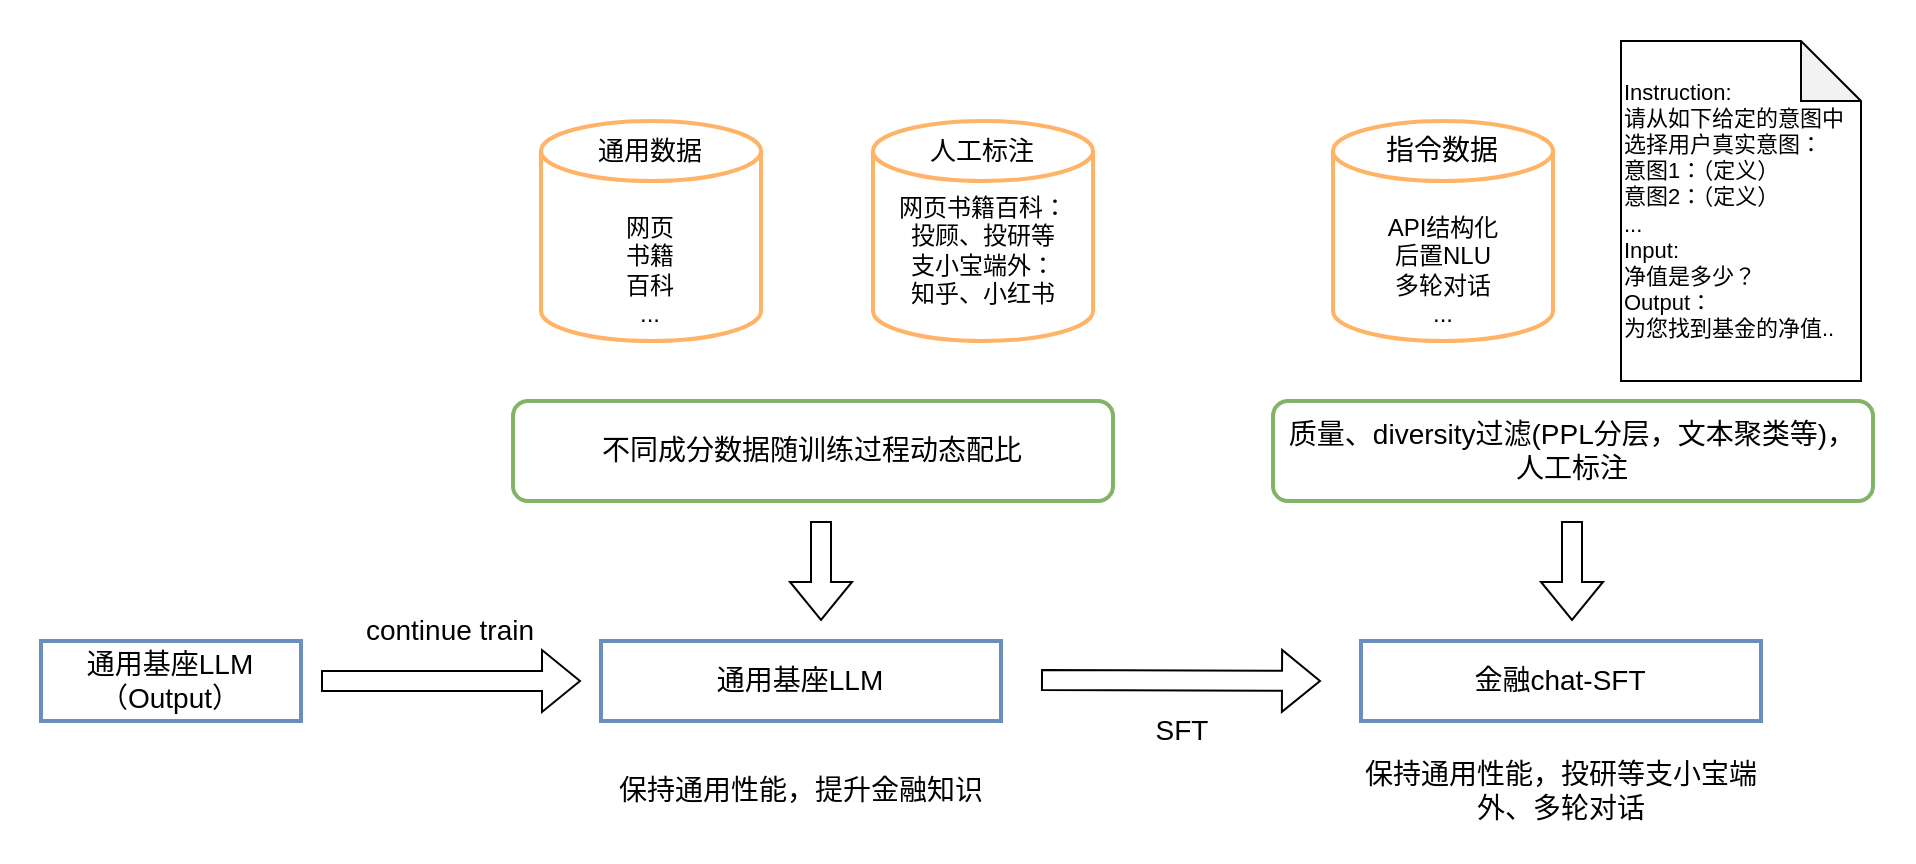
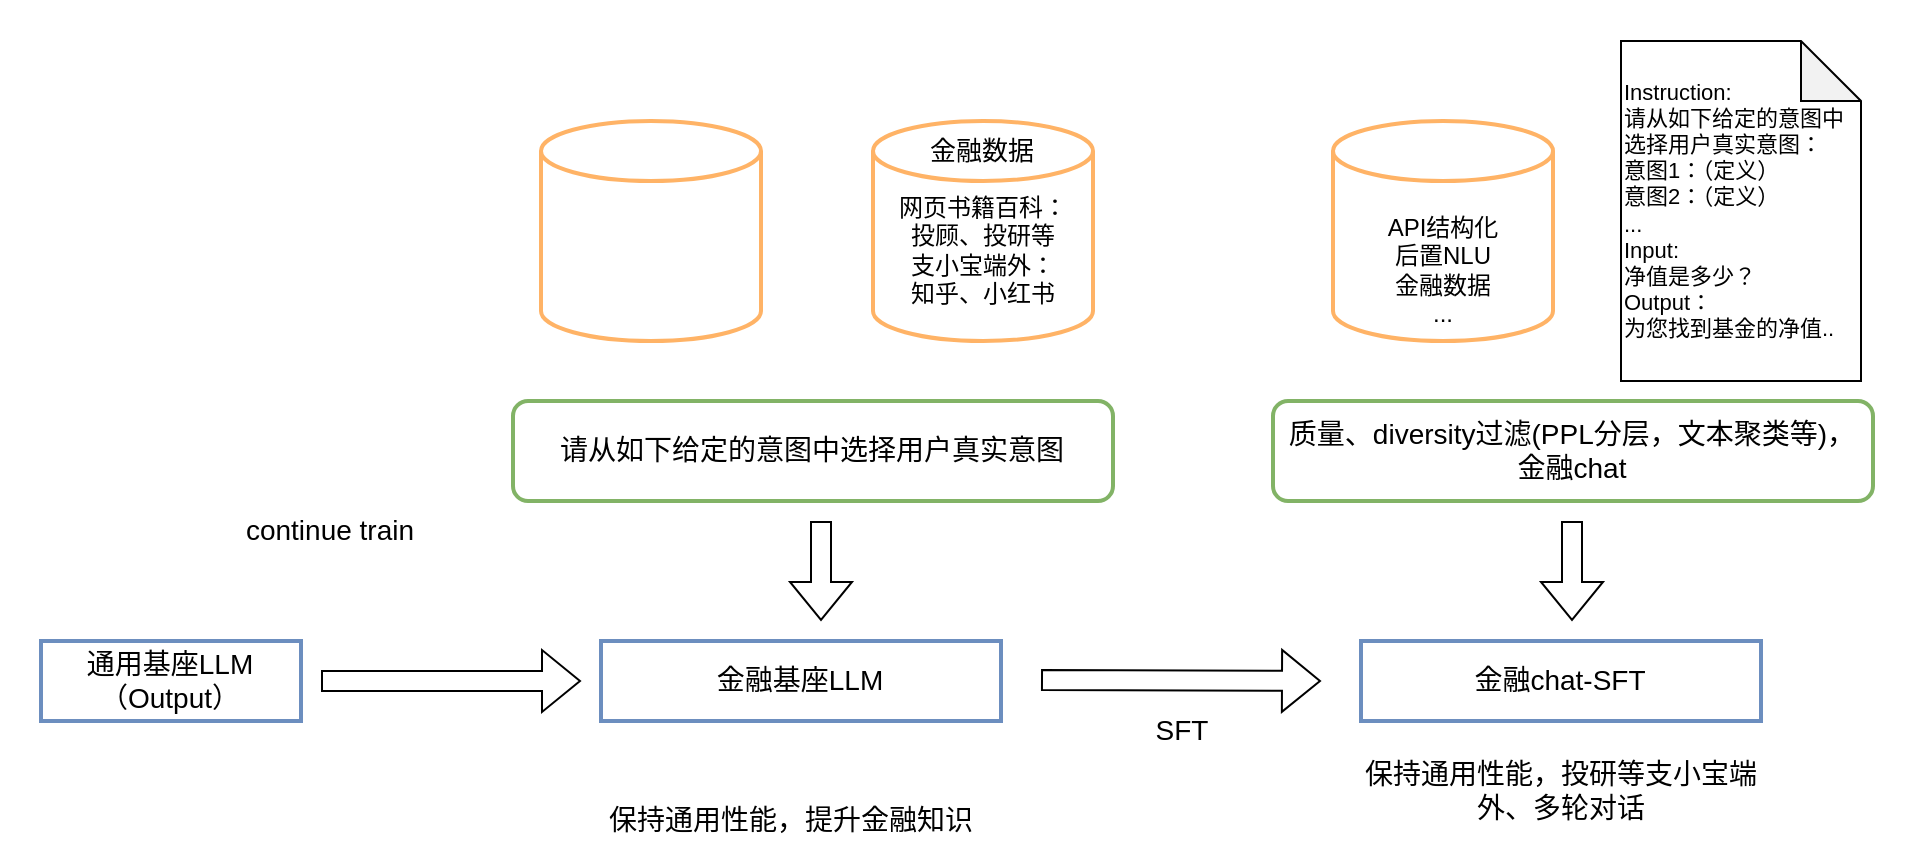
(651, 151) -> none
(983, 151) -> (983, 151)
(1443, 151) -> none
(651, 271) -> none
(1444, 271) -> (1444, 271)
(813, 451) -> (813, 451)
(1573, 451) -> (1573, 451)
(451, 631) -> (331, 531)
(801, 681) -> (801, 681)
(801, 791) -> (791, 821)
